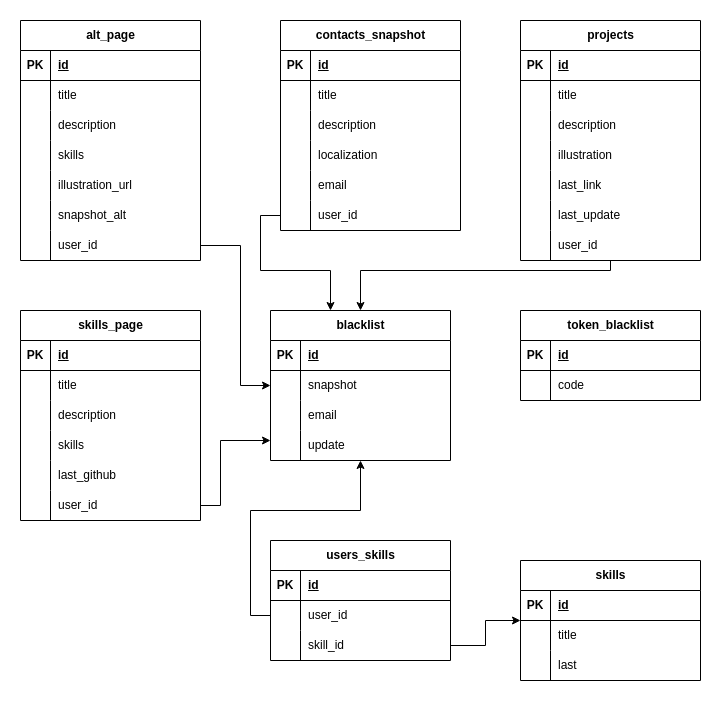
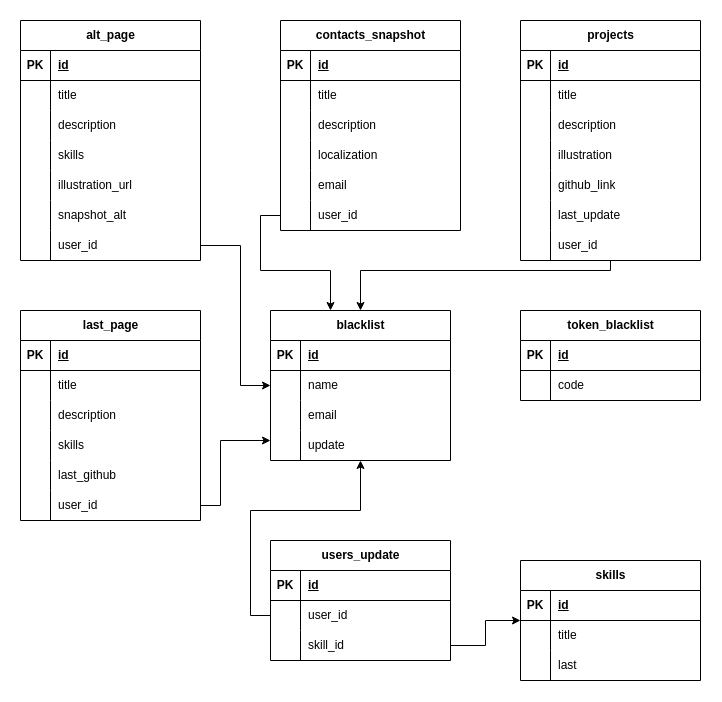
(584, 186) -> (591, 186)
(111, 326) -> (111, 326)
(335, 386) -> (322, 386)
(361, 556) -> (361, 556)
